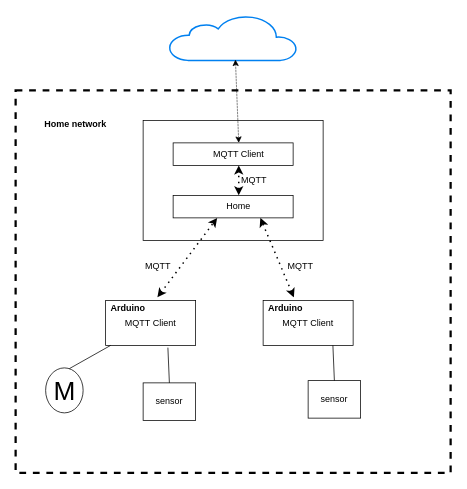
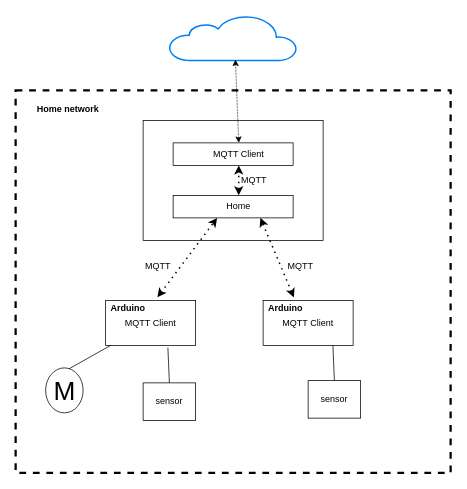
(75, 124) -> (68, 109)
